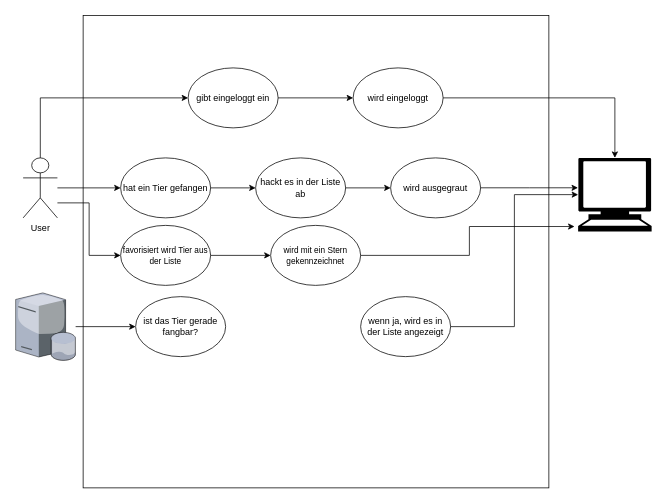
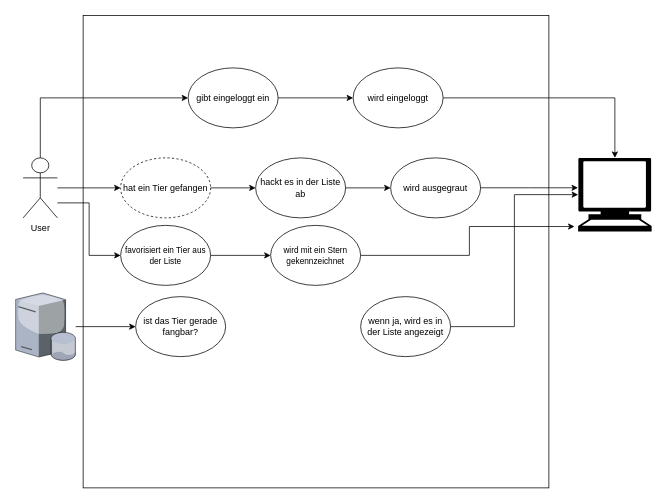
(165, 188) -> (165, 188)
(165, 255) -> (165, 255)
